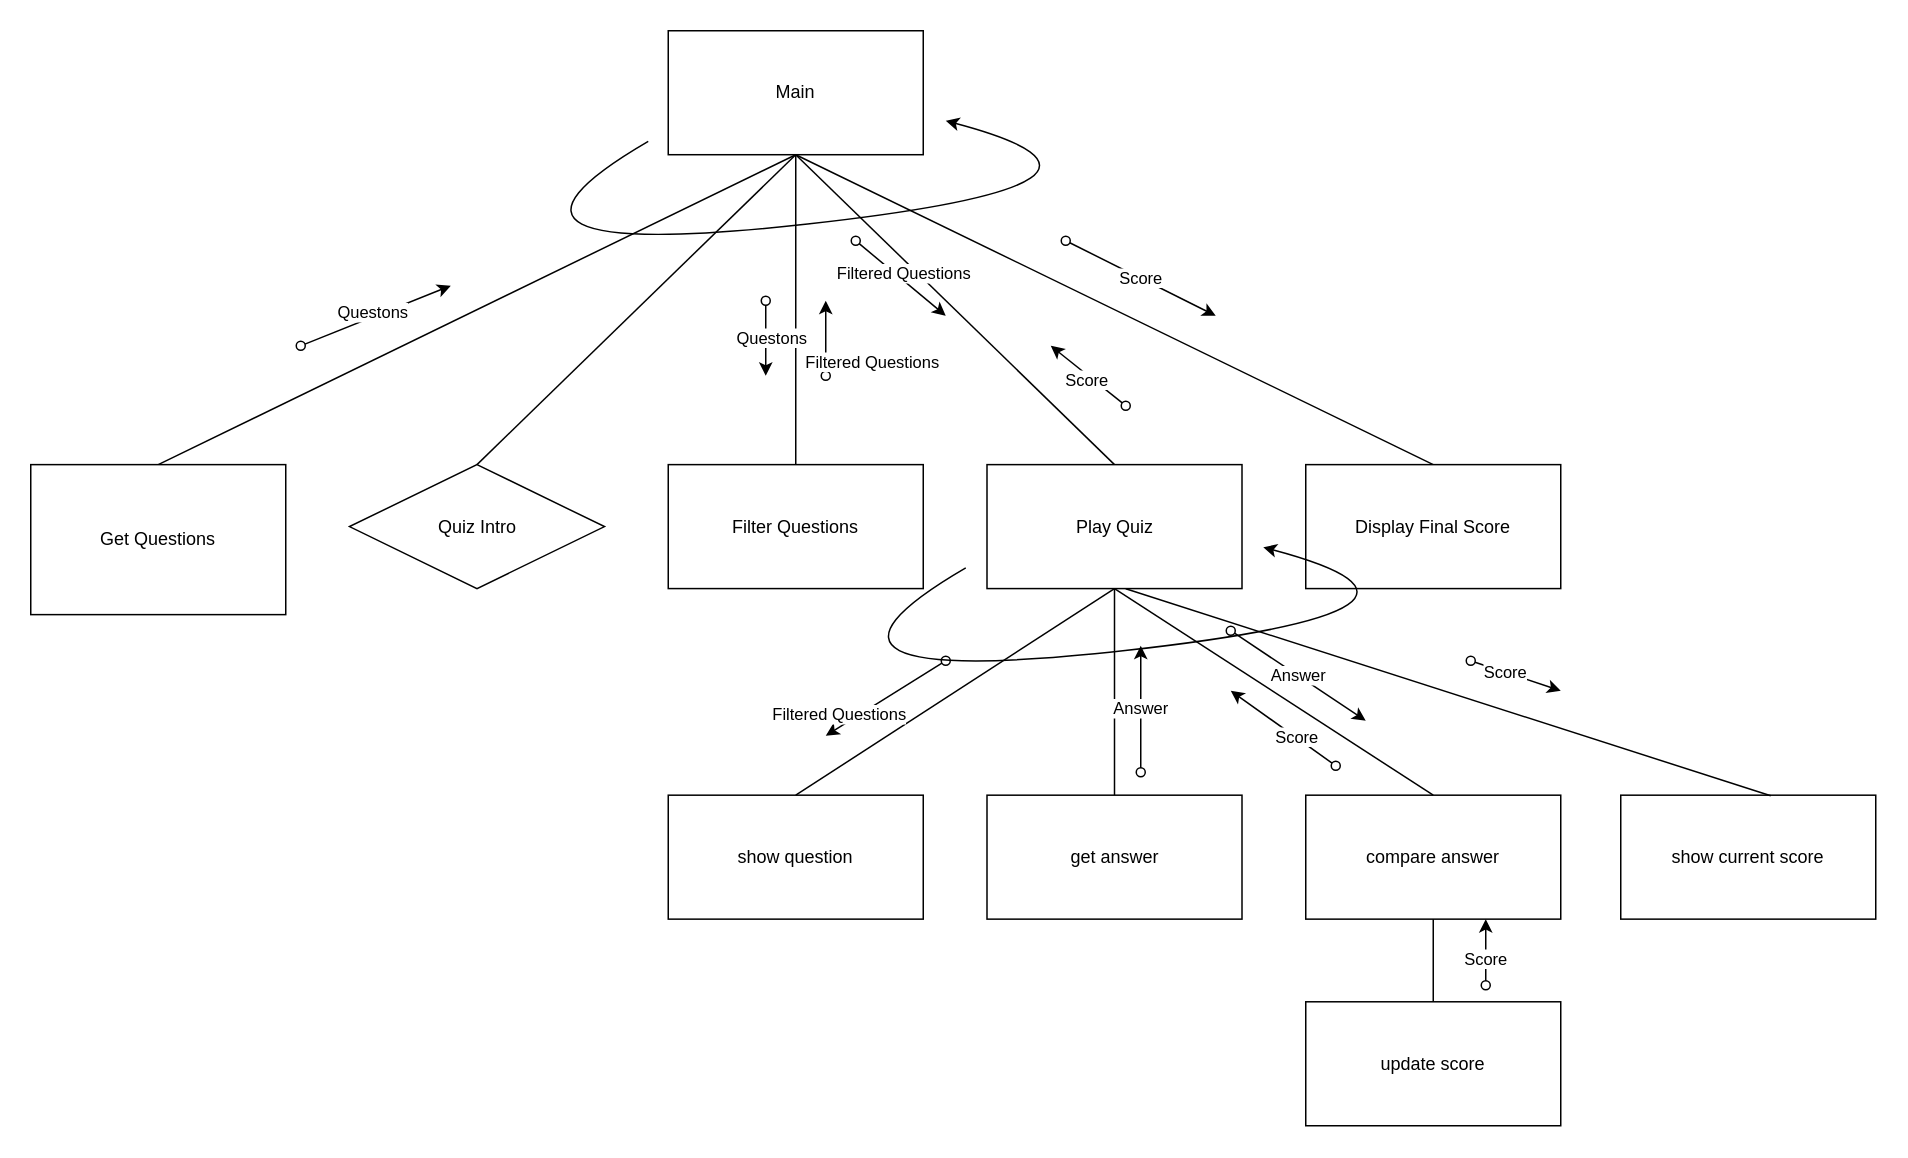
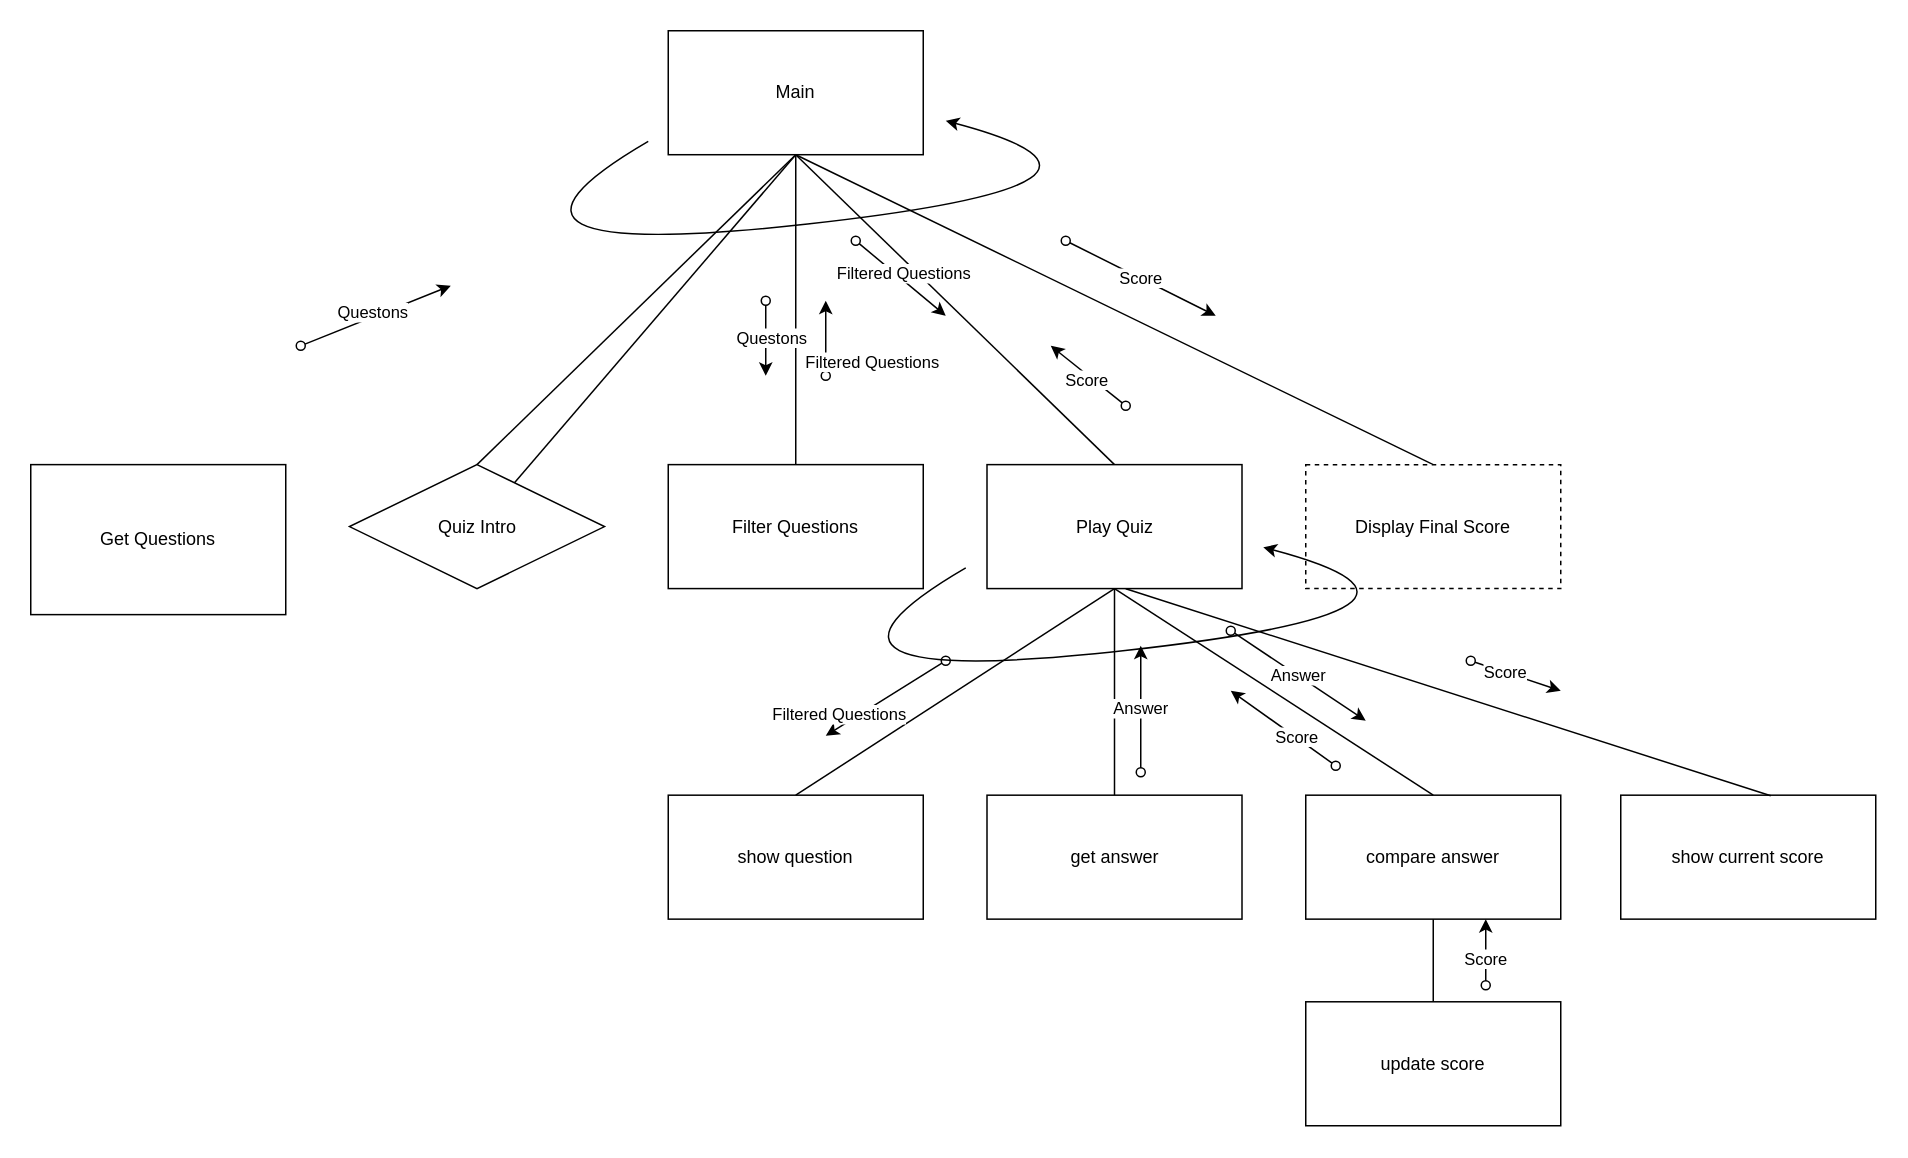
(395, 350) -> (653, 322)
(1433, 527) -> (1433, 527)
